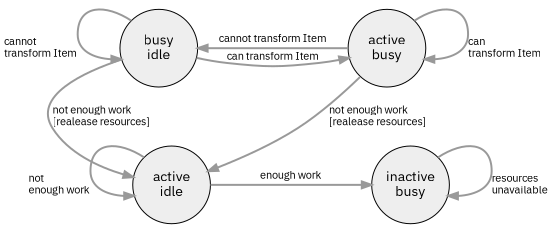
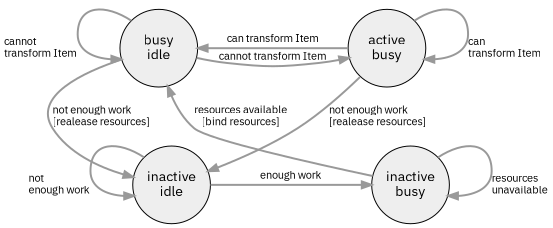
(273, 39) -> (273, 39)
(273, 57) -> (273, 57)
none -> (268, 152)
(172, 185) -> (172, 185)
